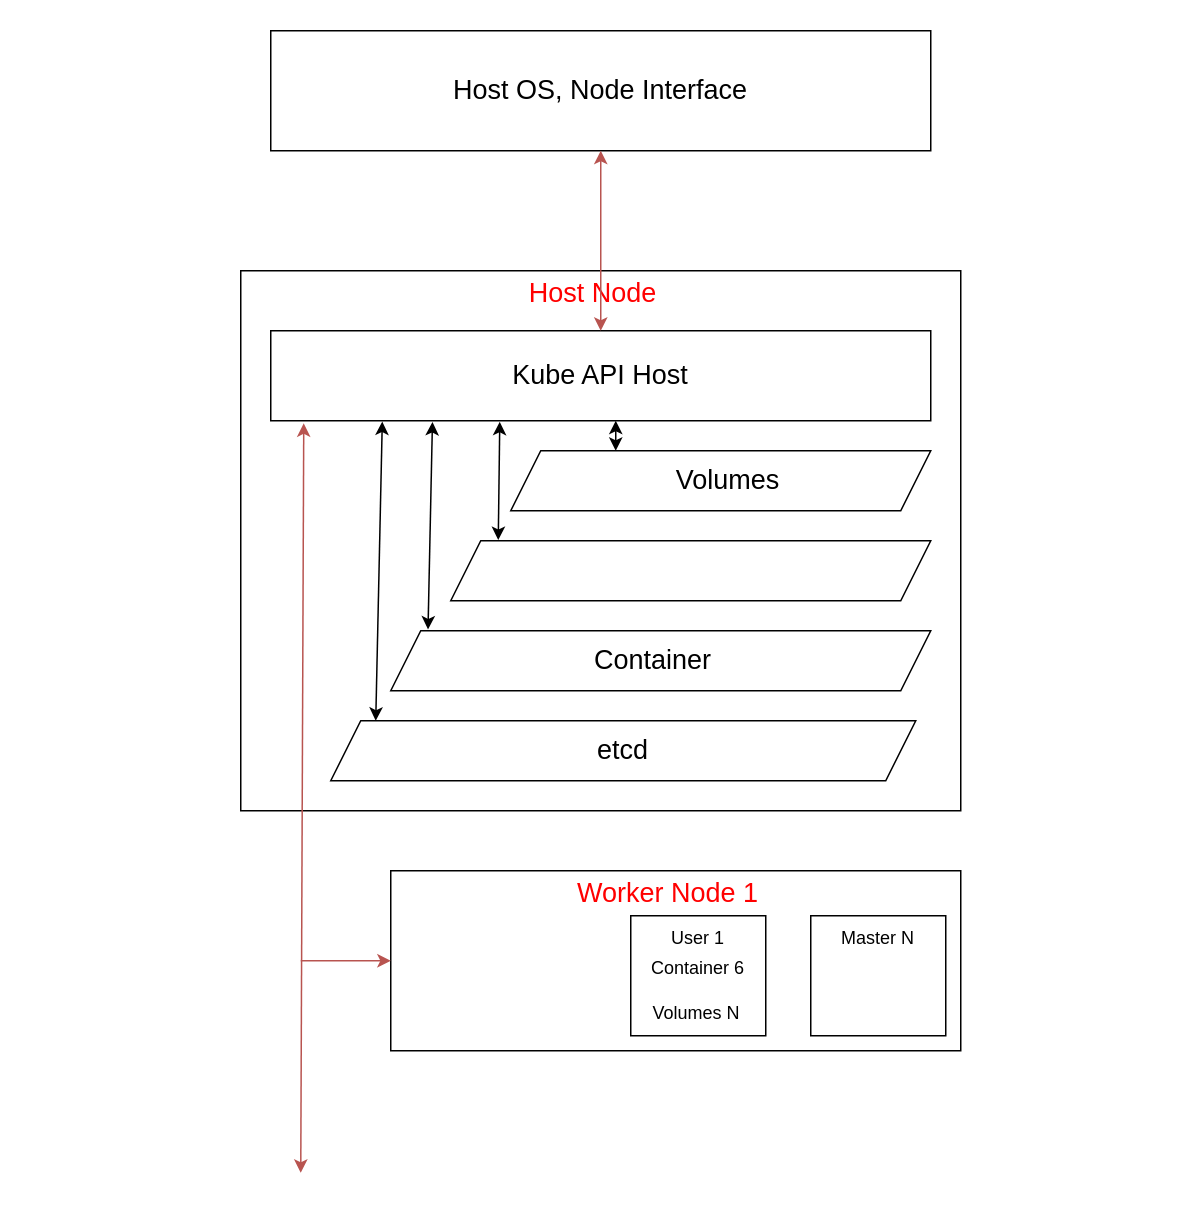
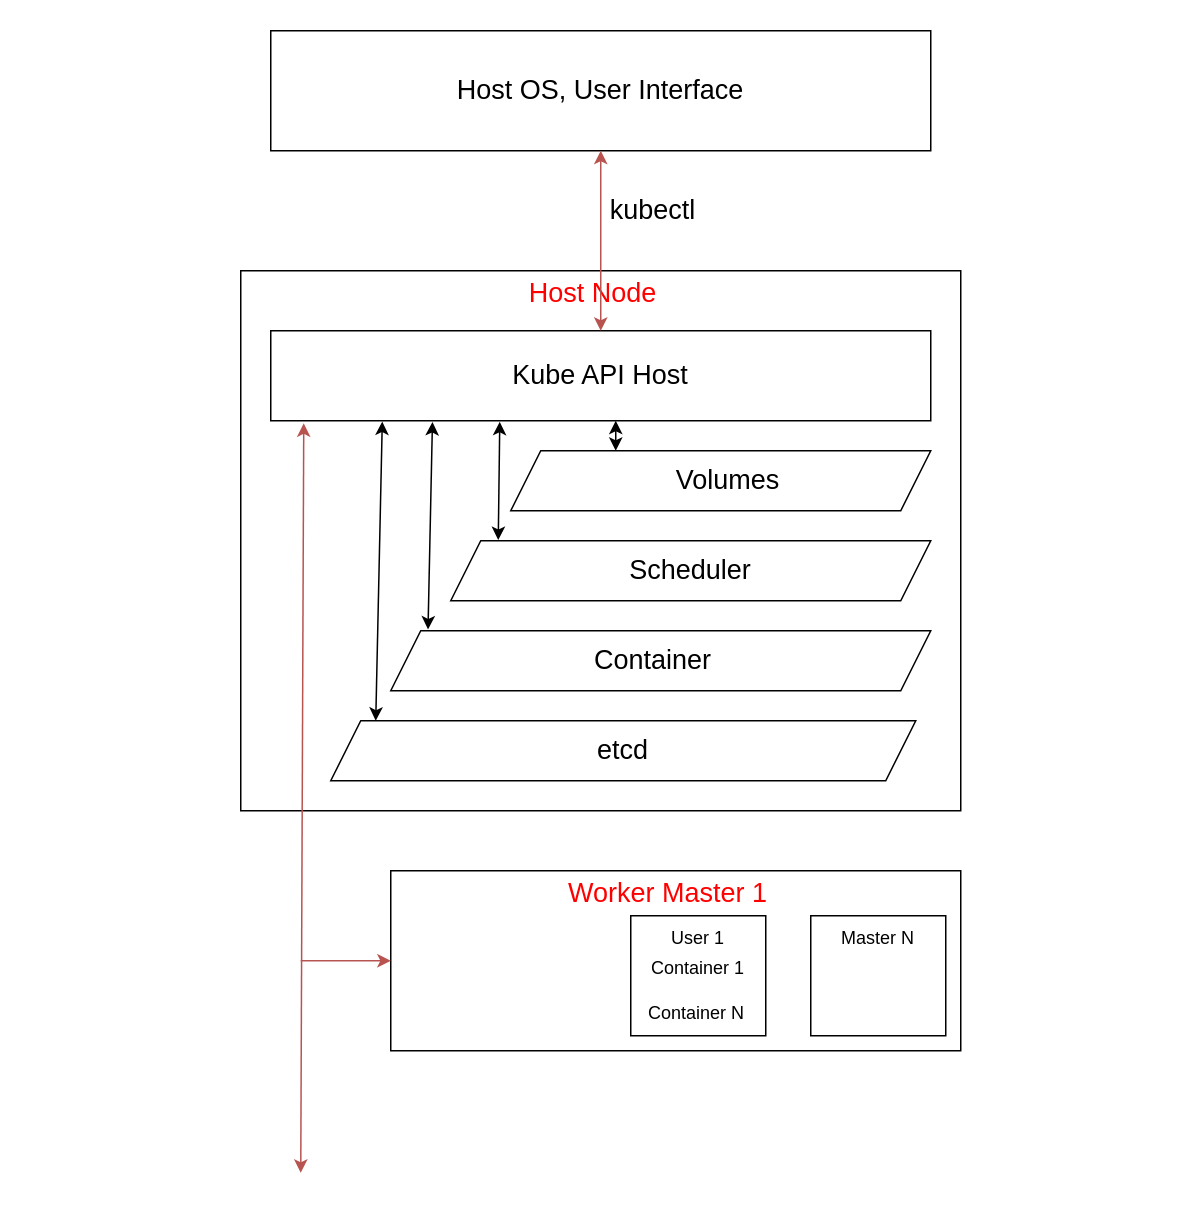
(601, 91) -> (601, 91)
none -> (653, 211)
none -> (691, 571)
(668, 893) -> (668, 893)
(698, 968) -> (698, 968)
(697, 1013) -> (697, 1013)
